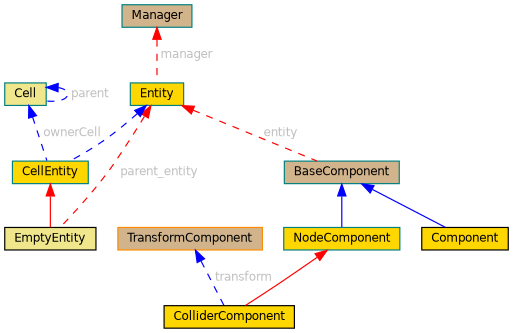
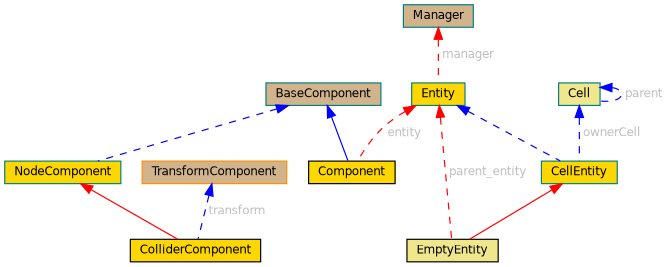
(255, 136) -> (378, 133)
(342, 212) -> (187, 135)
